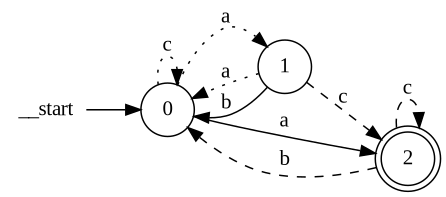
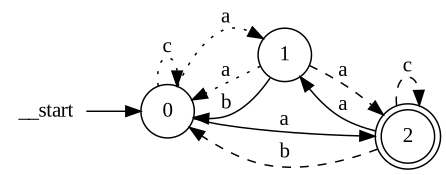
(343, 97) -> (343, 70)
none -> (339, 116)
